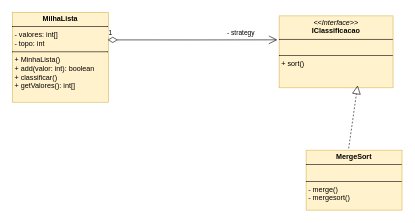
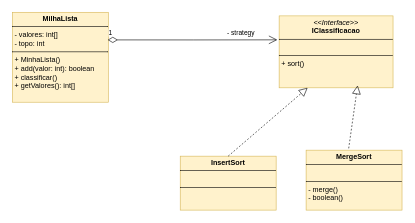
none -> (265, 125)
(332, 163) -> (327, 163)
none -> (228, 183)
